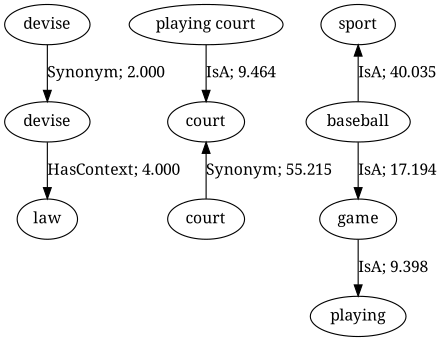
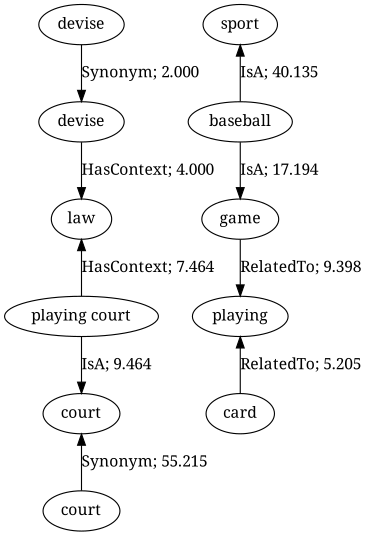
(397, 73) -> (279, 73)
(393, 268) -> (301, 268)
none -> (81, 273)
none -> (240, 414)
